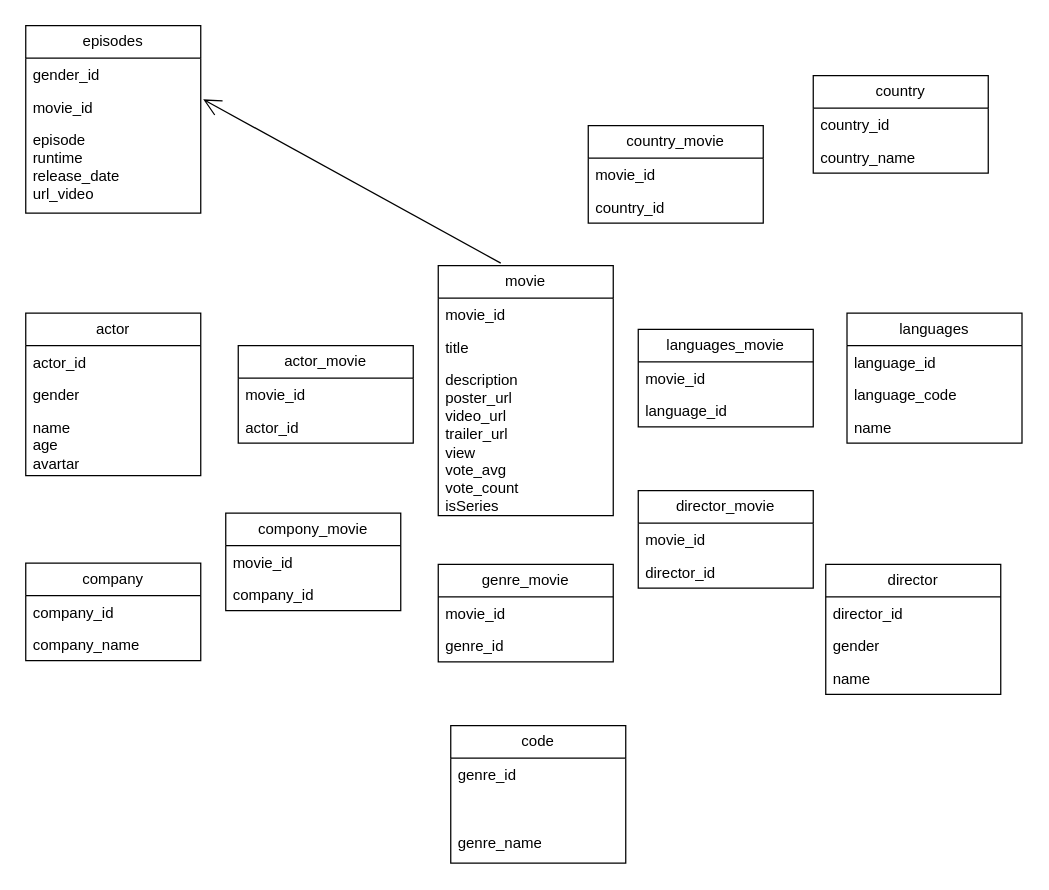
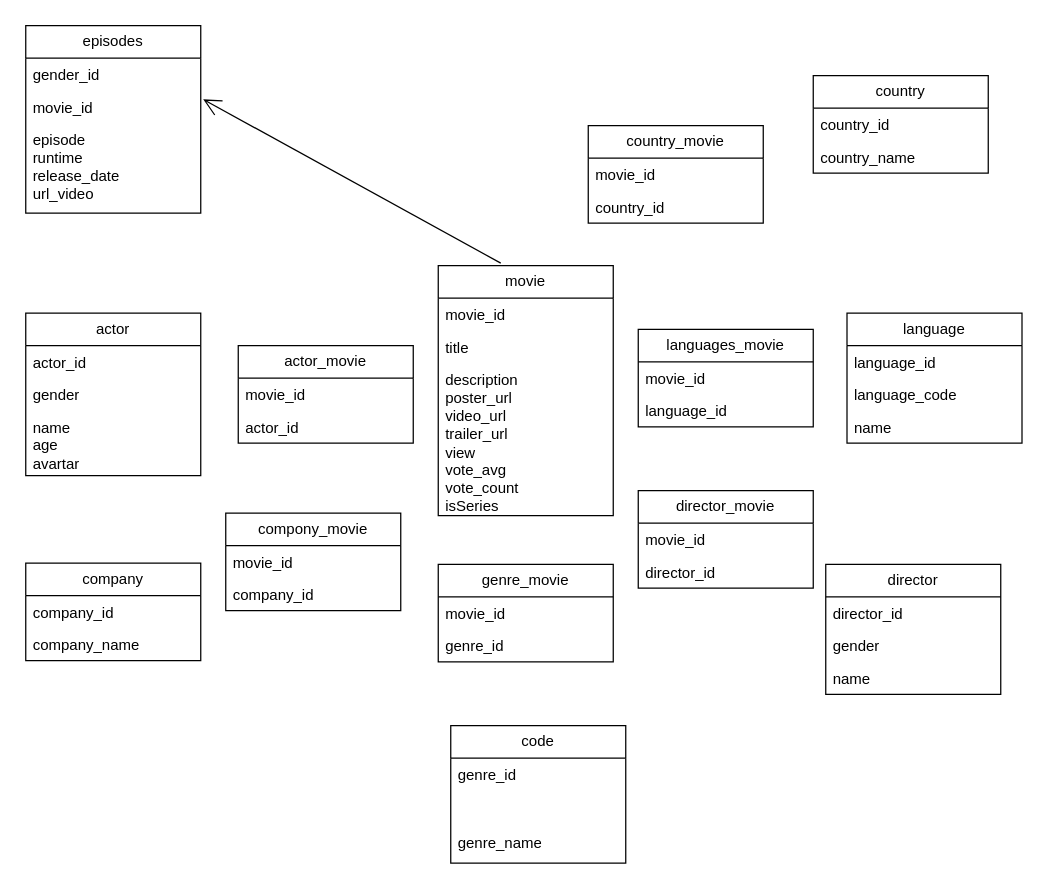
(934, 329) -> (934, 329)
